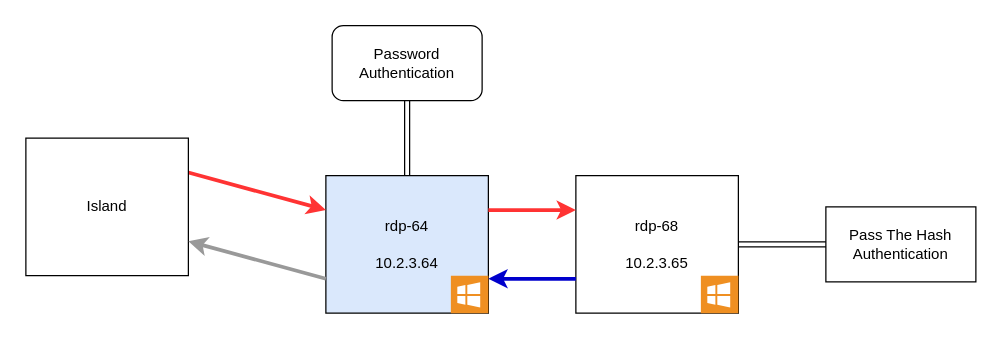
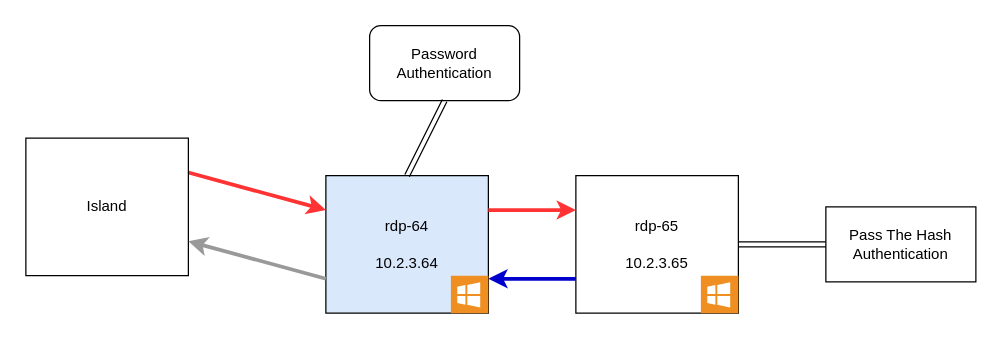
(407, 63) -> (444, 63)
(657, 244) -> (657, 244)
